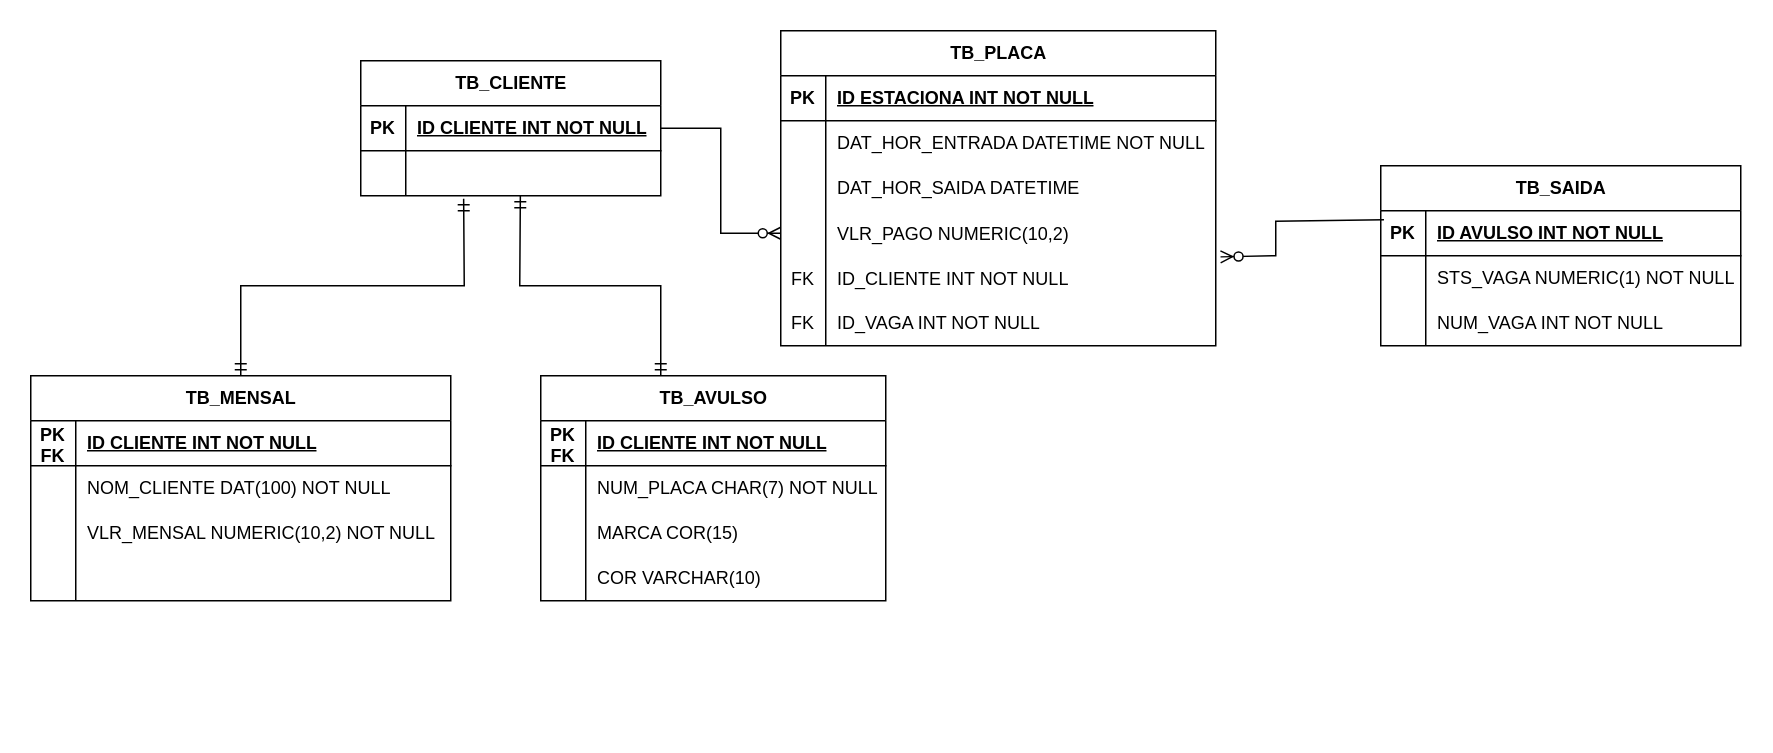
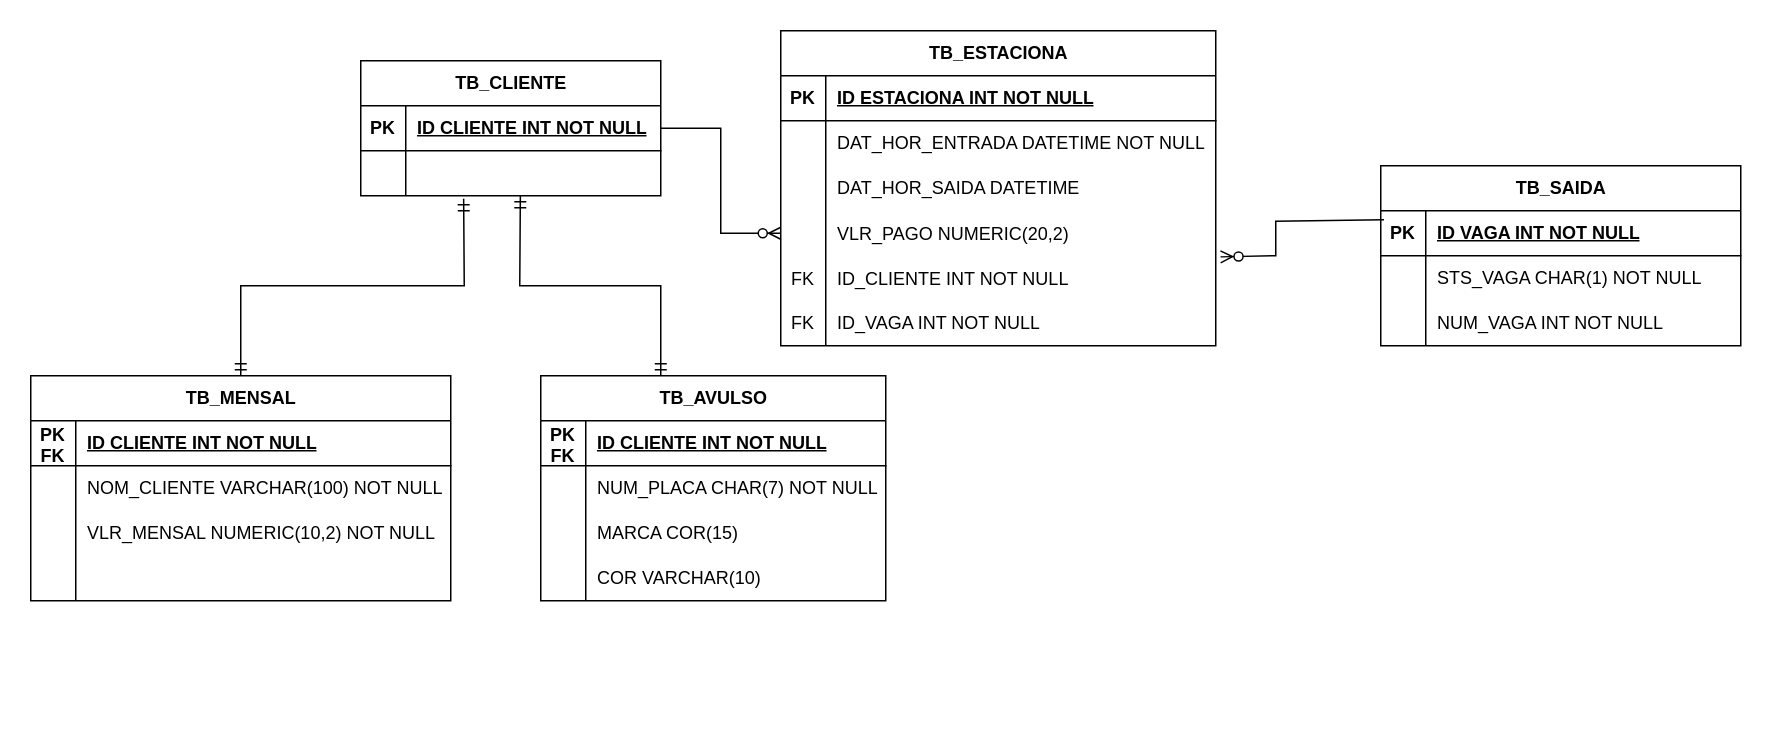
(999, 53) -> (999, 53)
(1539, 233) -> (1529, 233)
(943, 234) -> (943, 234)
(1572, 278) -> (1557, 278)
(227, 488) -> (247, 488)
